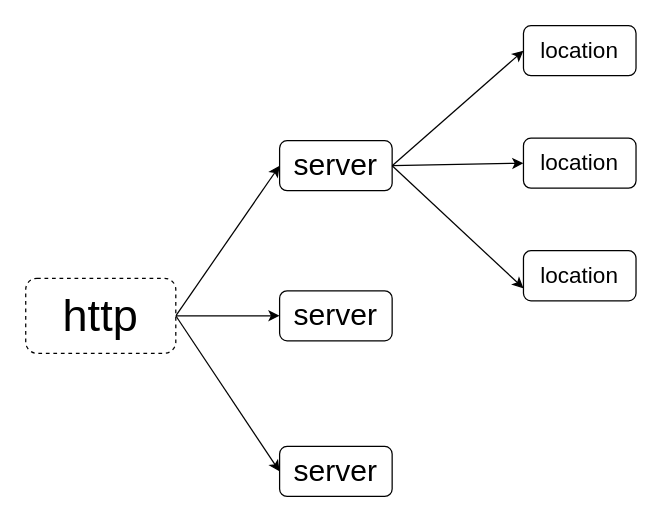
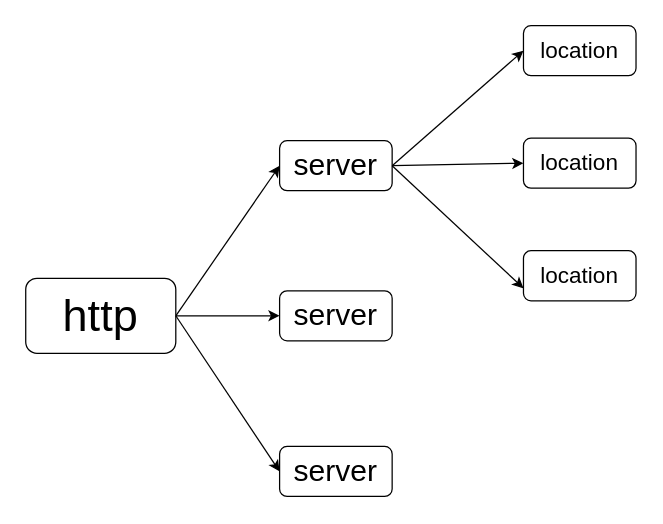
(101, 316) -> (101, 316)
